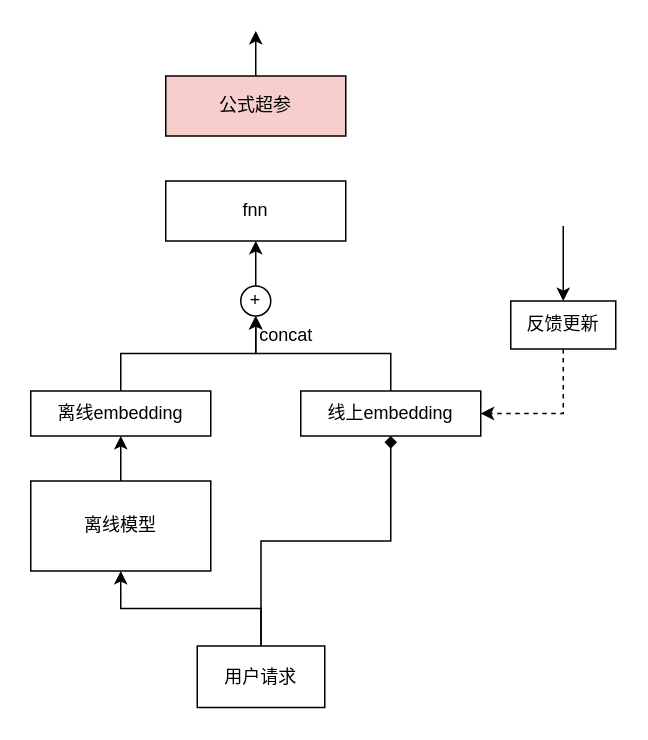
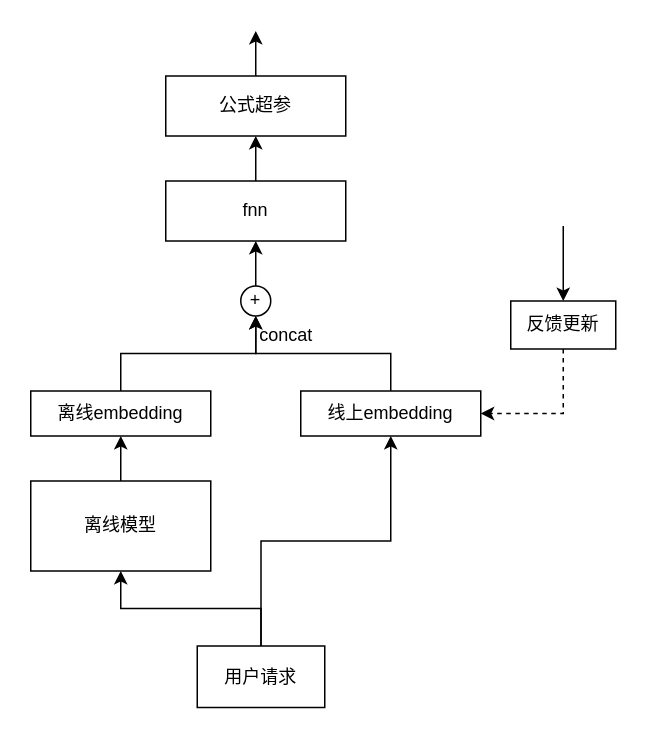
(256, 106) -> (256, 106)
none -> (256, 153)
(391, 448) -> (391, 447)
